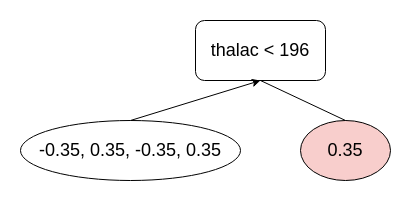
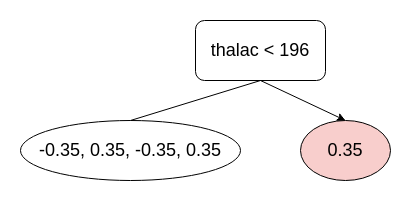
(252, 83) -> (255, 82)
(340, 118) -> (338, 117)
